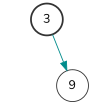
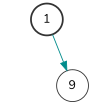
(47, 19) -> (47, 19)
